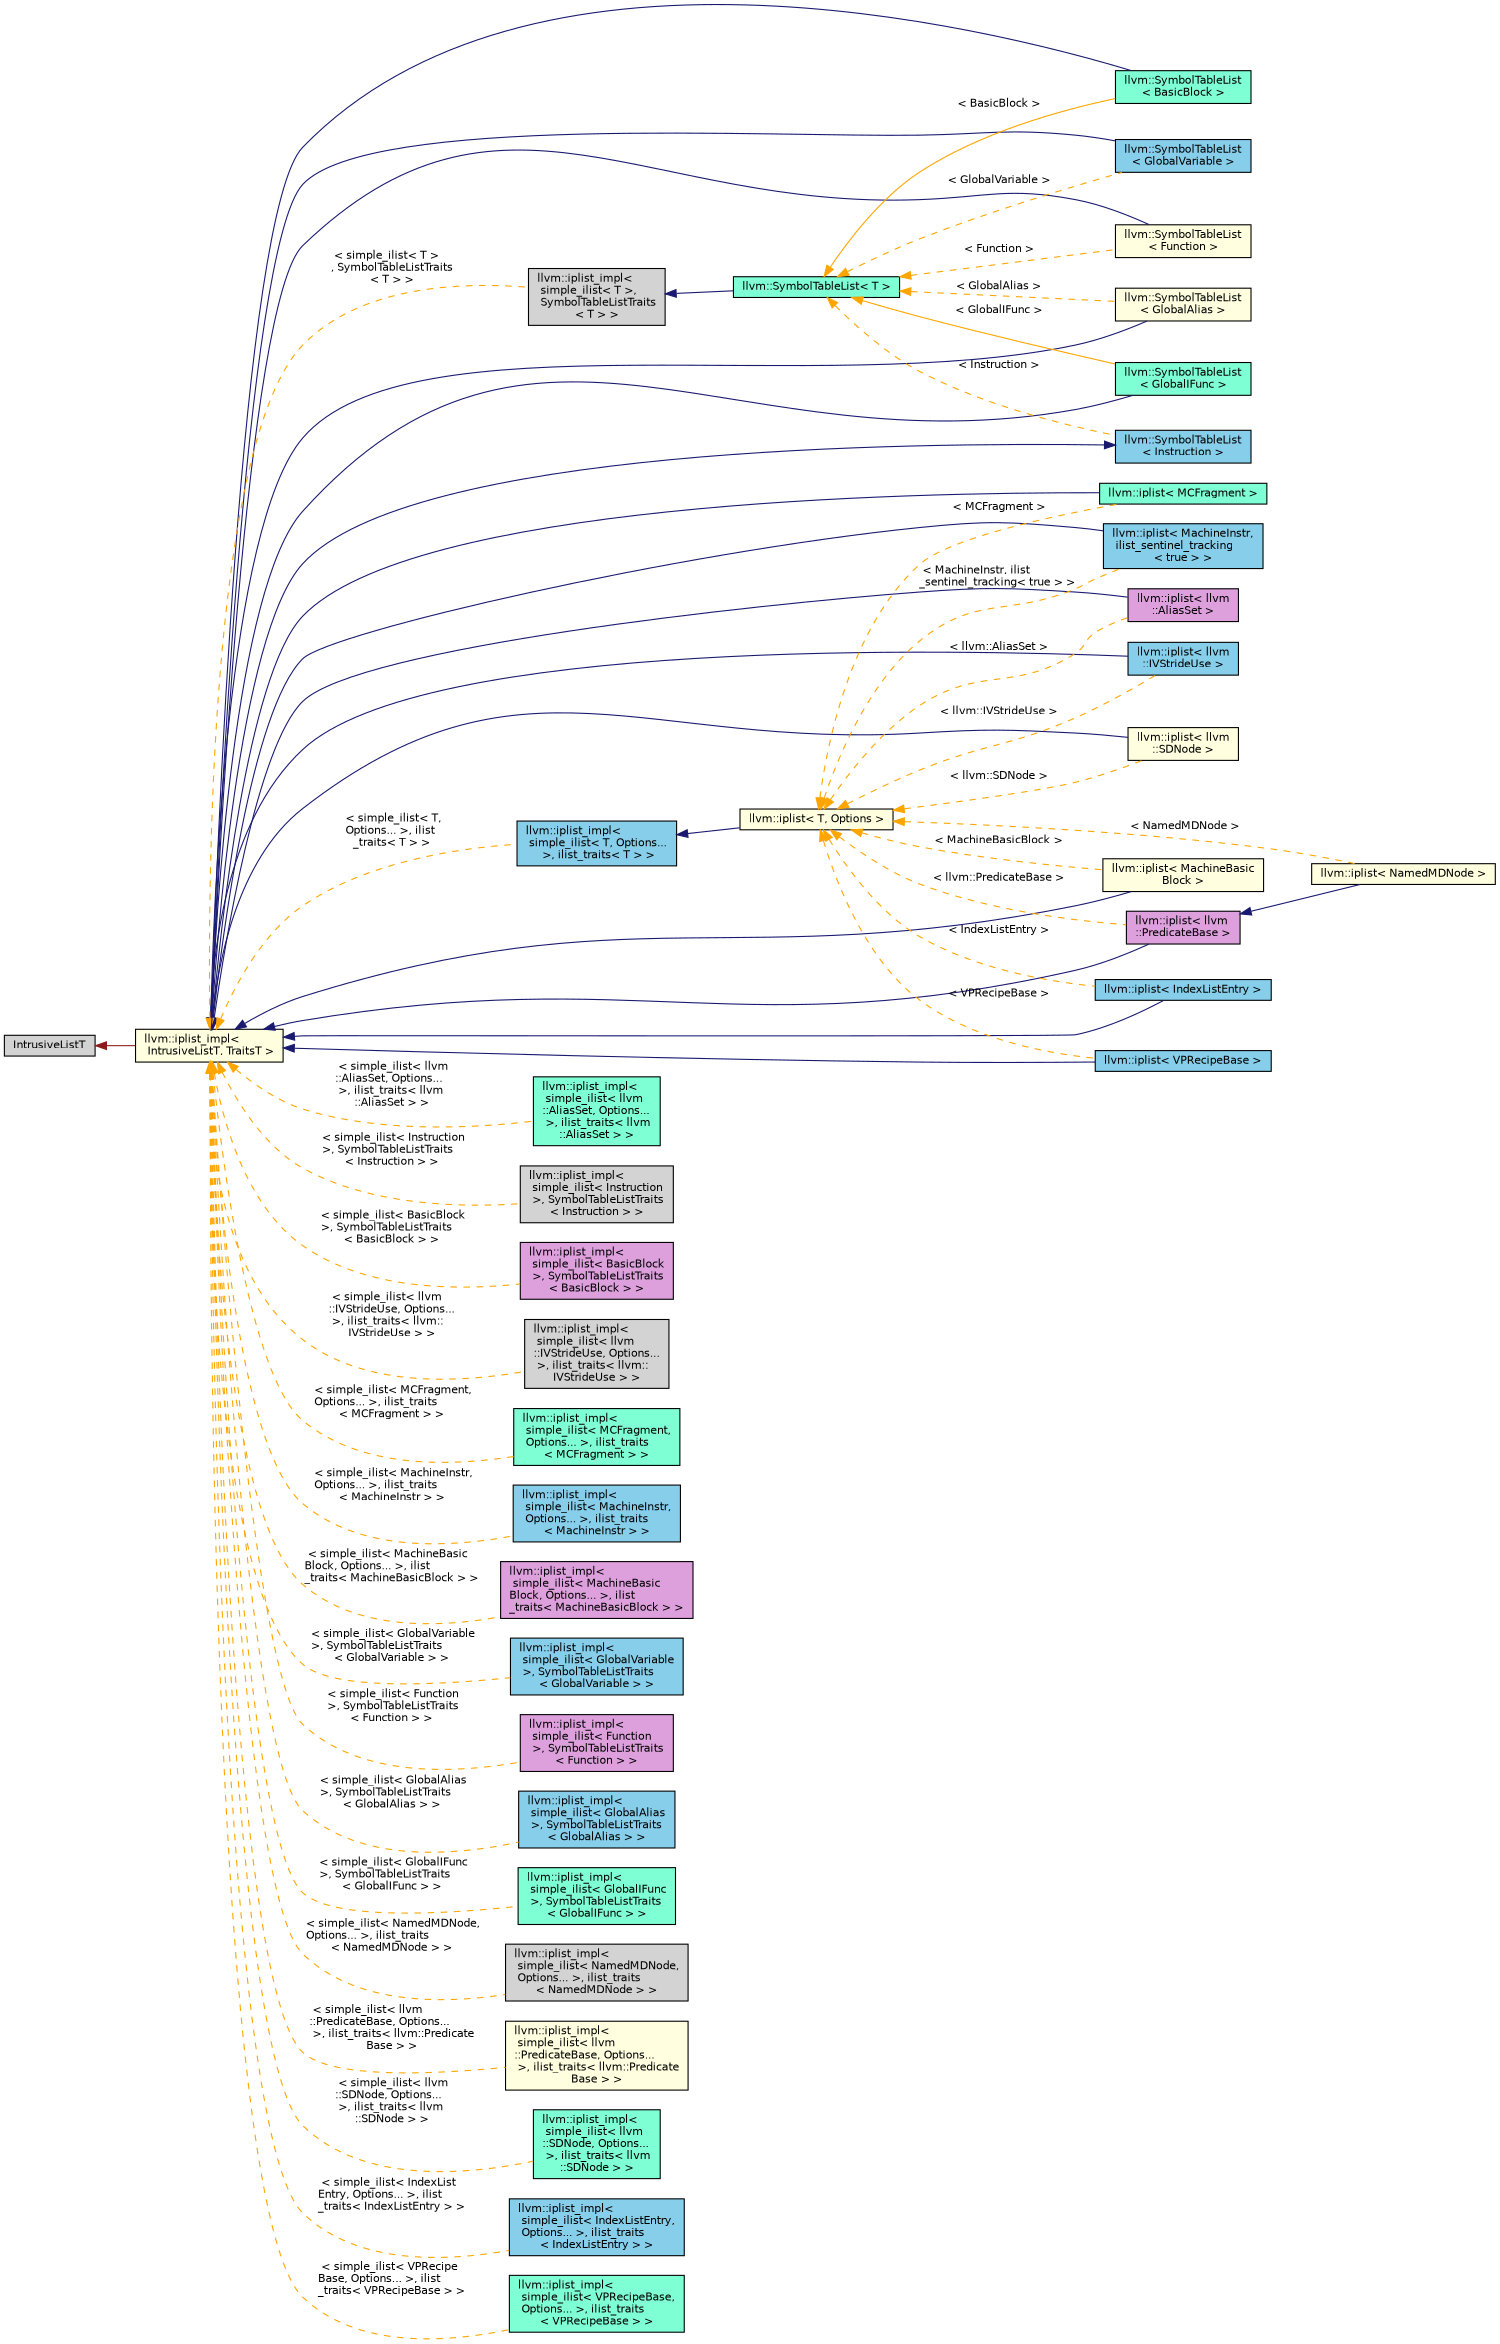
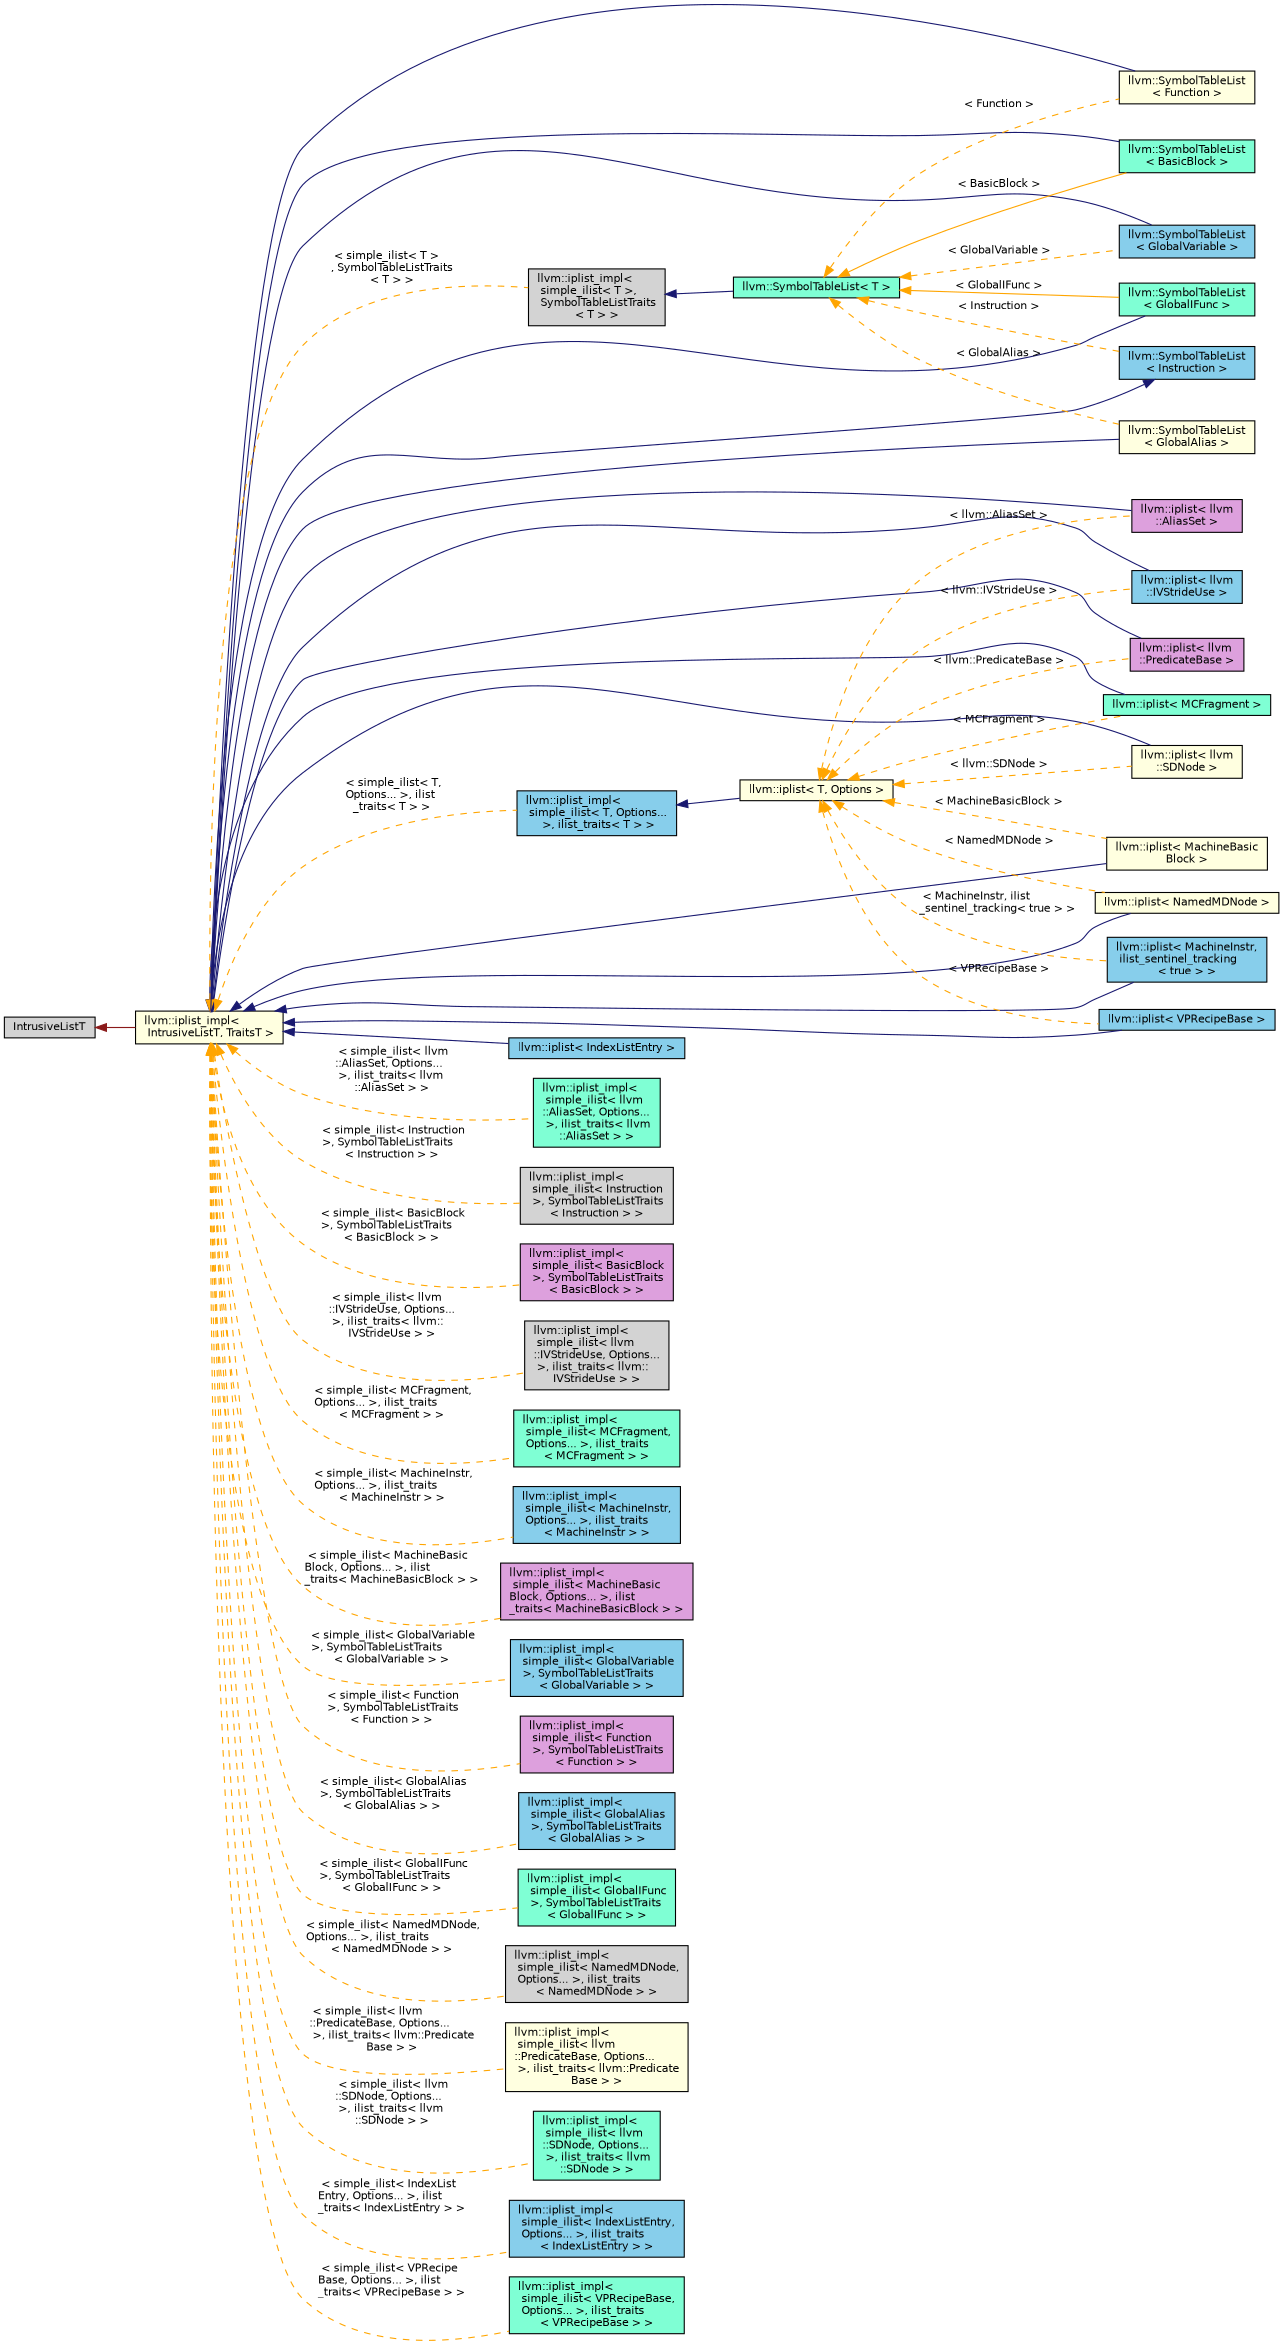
(1306, 898) -> (696, 976)
(942, 948) -> none
